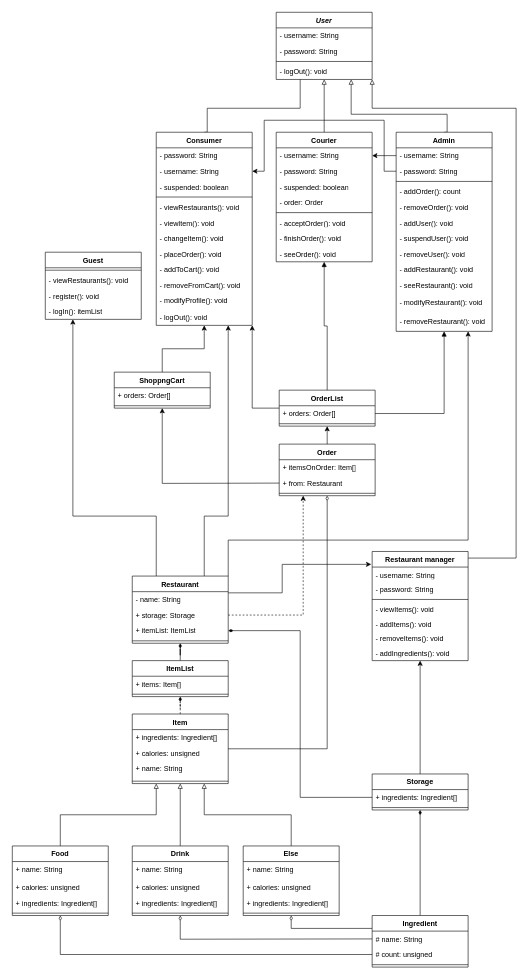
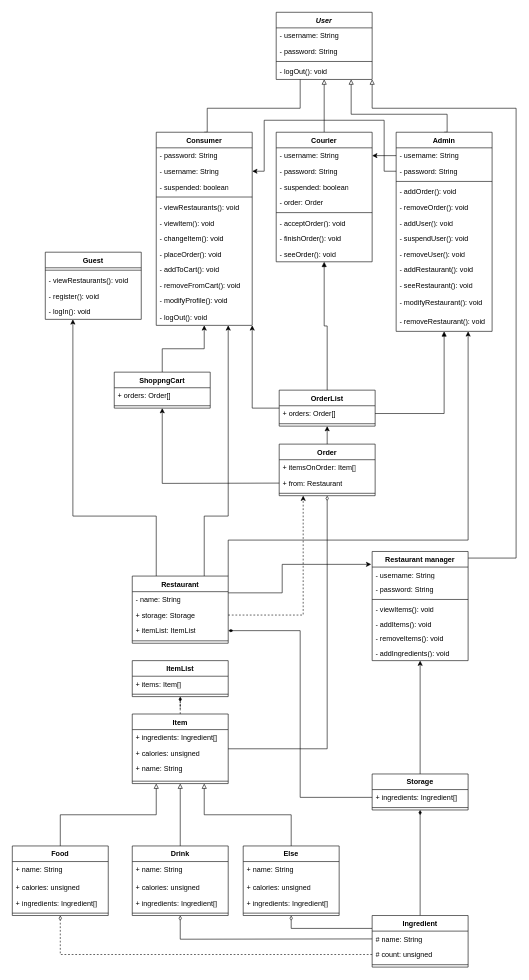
(435, 192) -> (432, 192)
(82, 312) -> (74, 312)
(180, 651) -> none
(198, 955) -> (198, 955)
